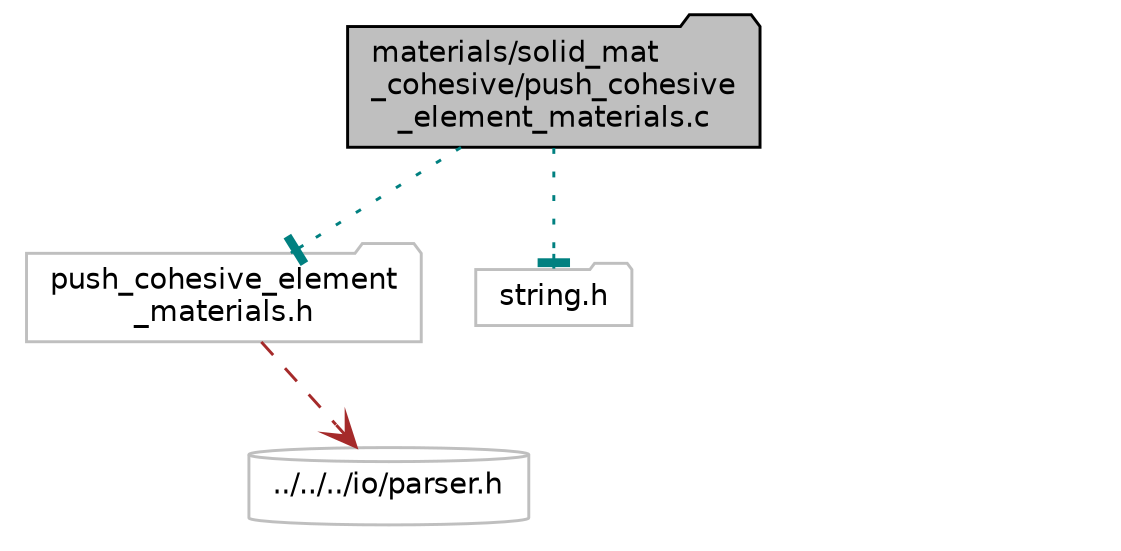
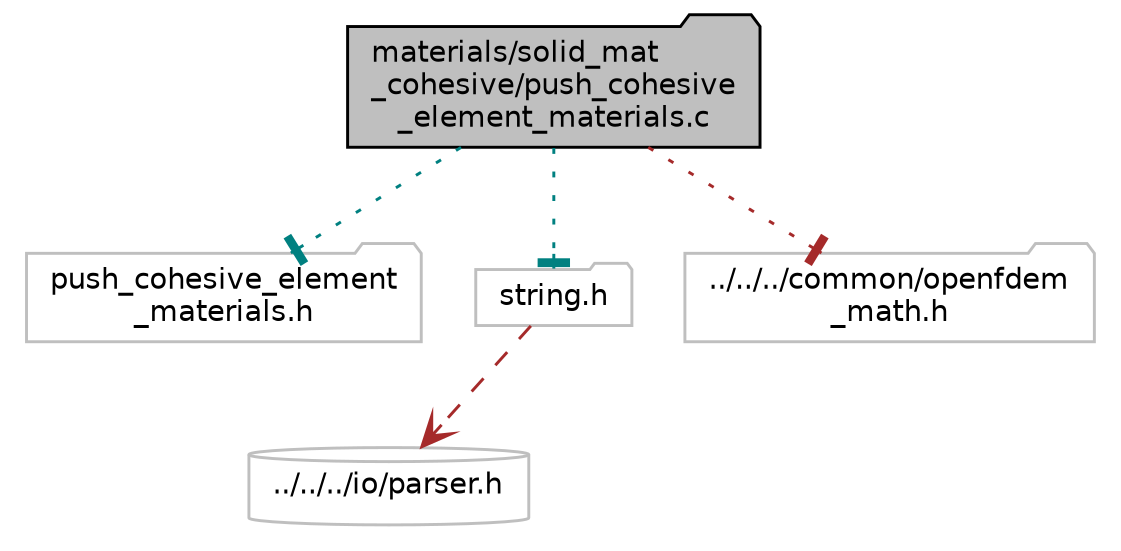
none -> (890, 298)
(299, 383) -> (487, 375)
